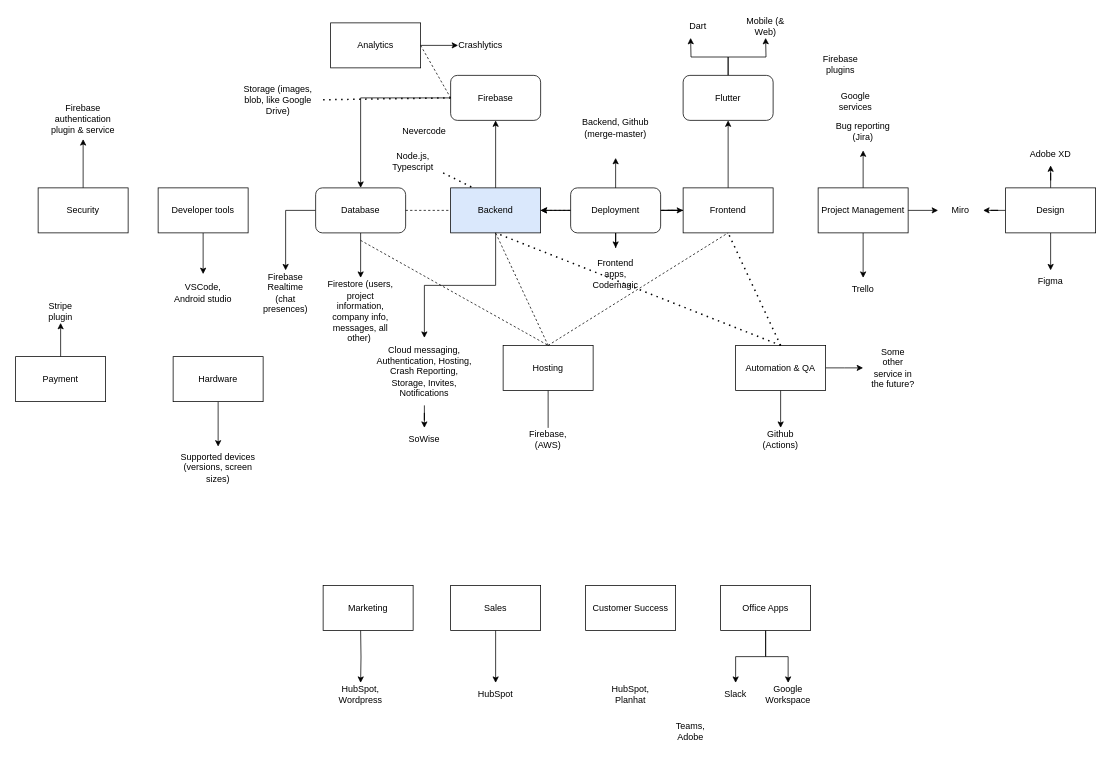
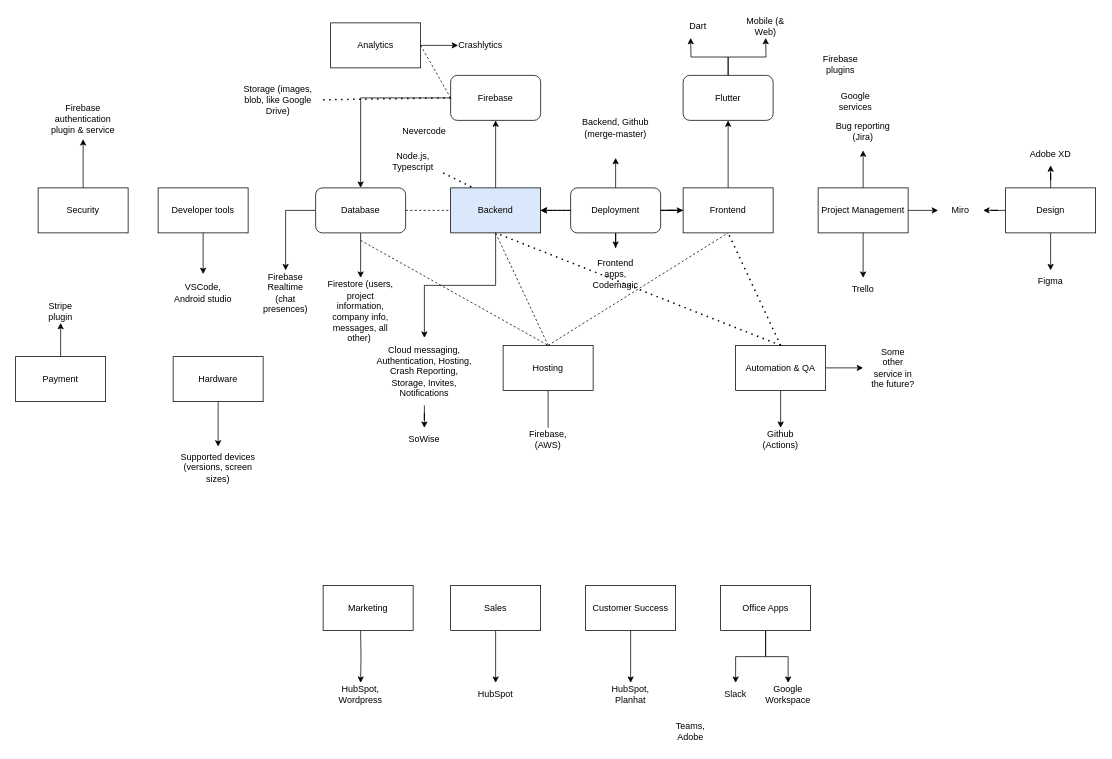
none -> (630, 654)
